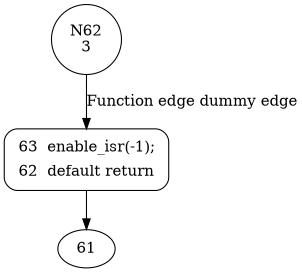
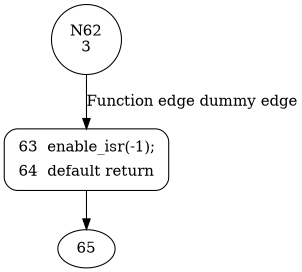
(29, 171) -> (29, 171)
(86, 249) -> (86, 249)
